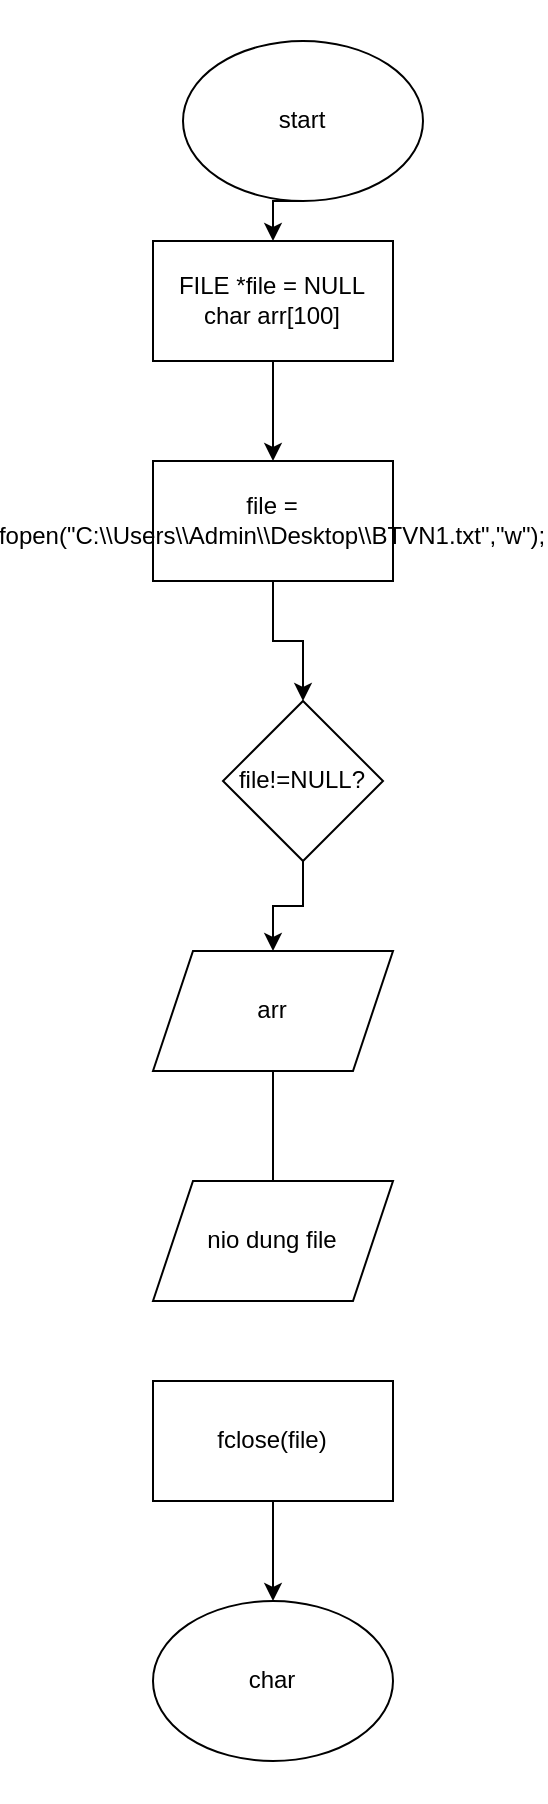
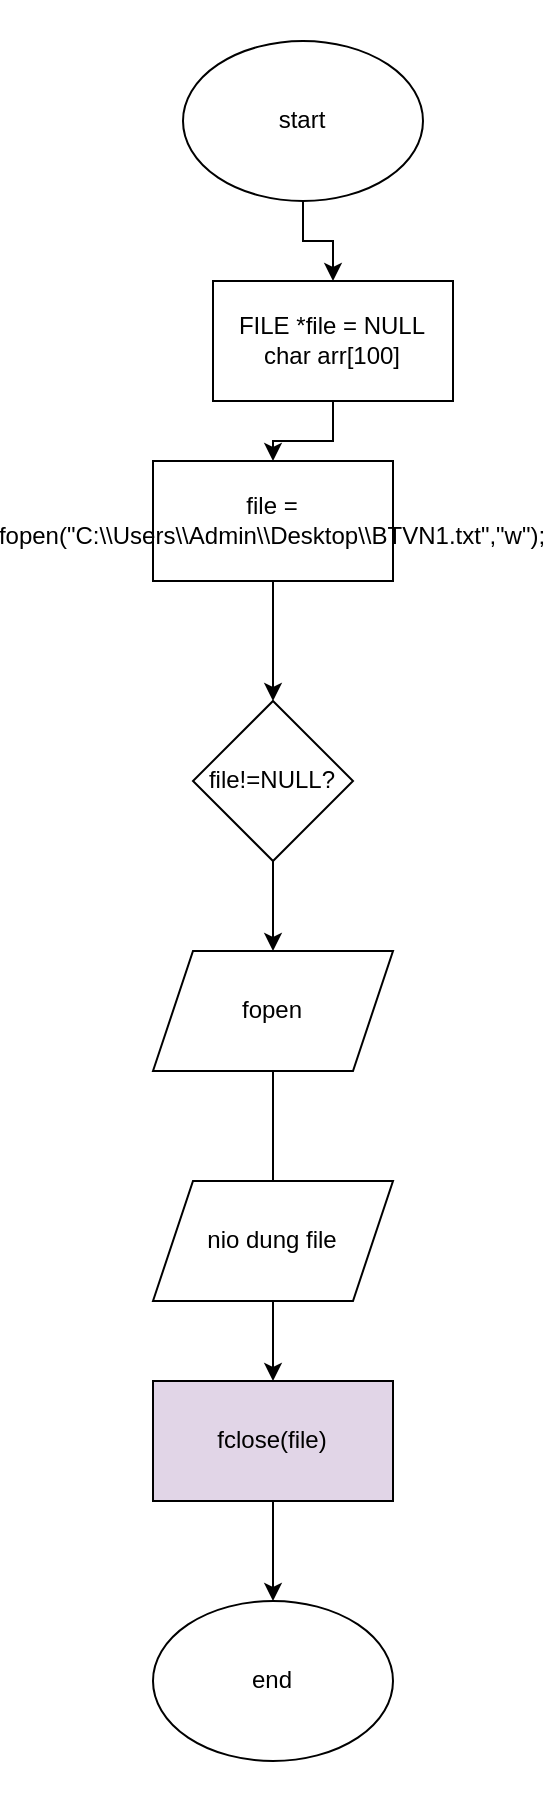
(273, 301) -> (333, 341)
(303, 781) -> (273, 781)
(273, 1011) -> (273, 1011)
none -> (273, 1334)
(273, 1441) -> (273, 1441)
(273, 1681) -> (273, 1681)
